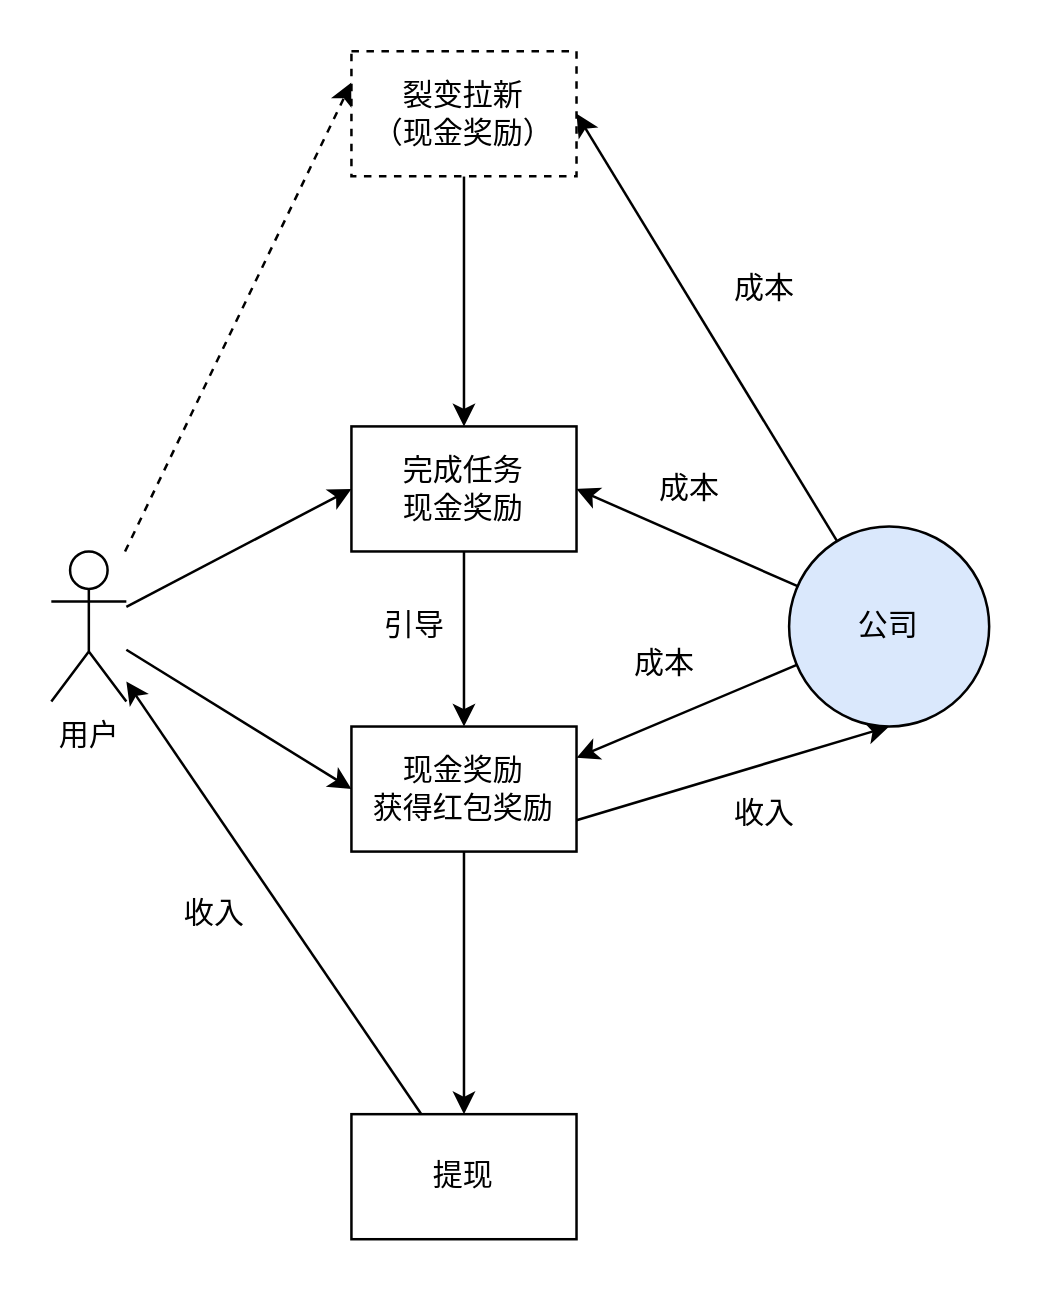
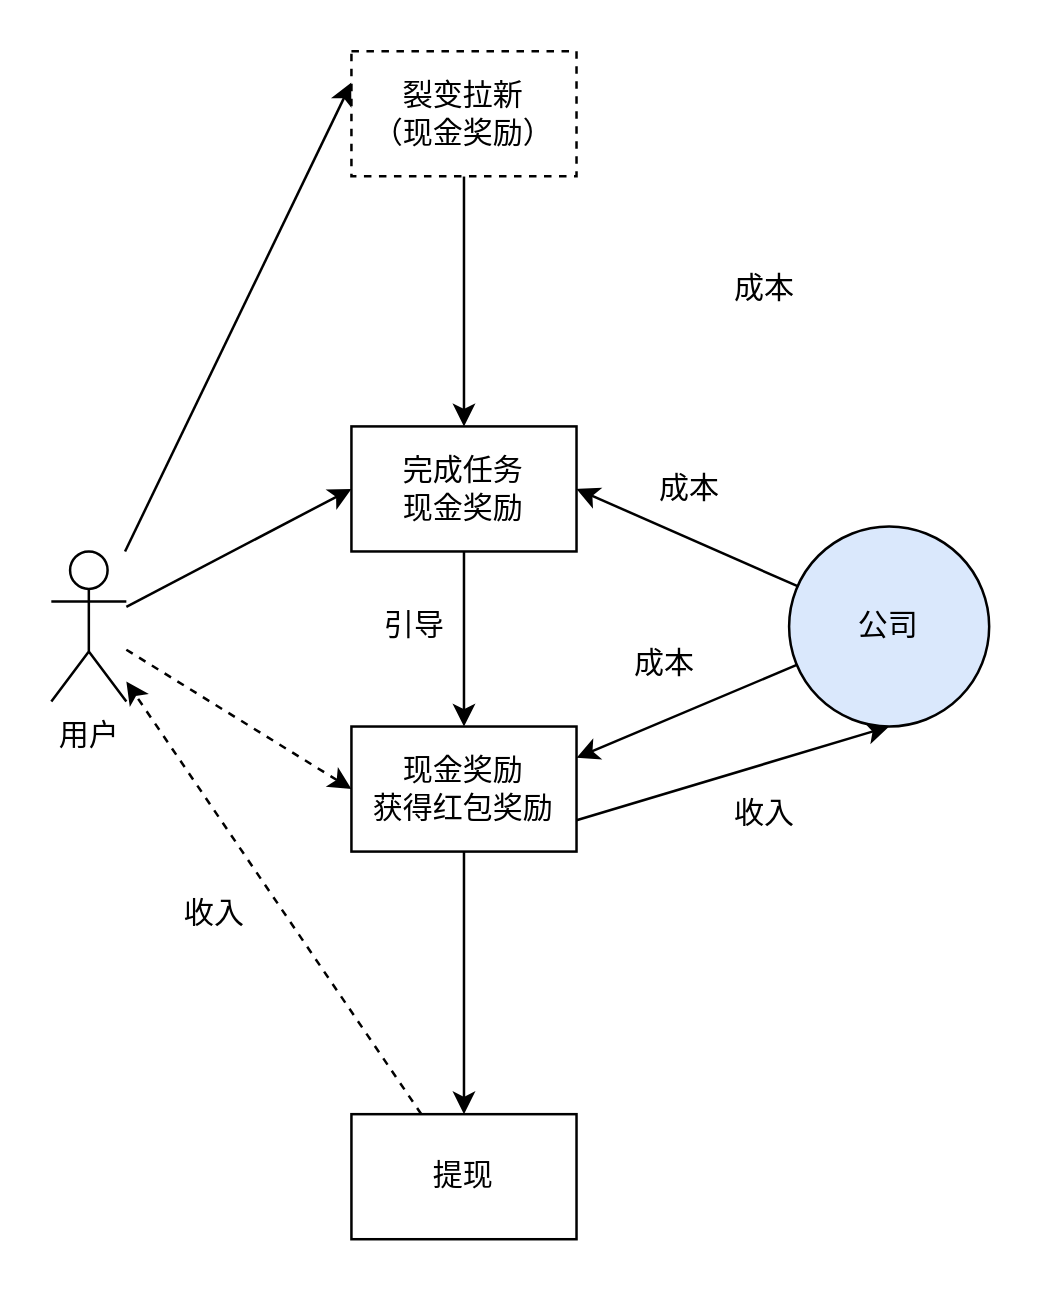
(236, 321) -> (236, 321)
(711, 334) -> none
(230, 714) -> (230, 714)
(277, 902) -> (277, 902)
